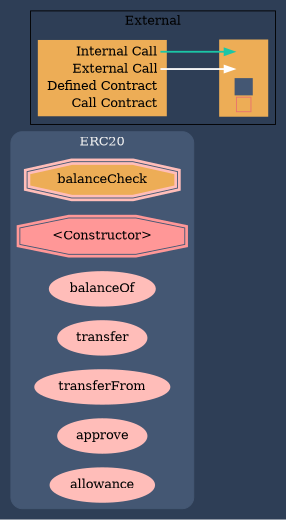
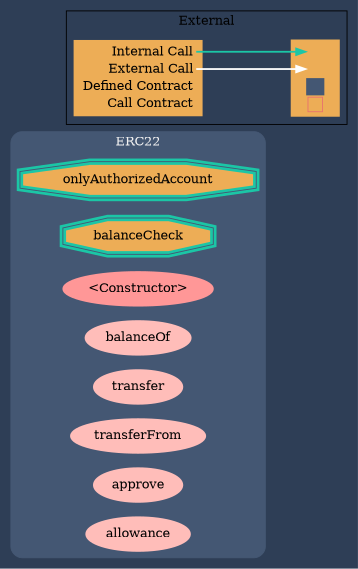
(102, 142) -> (138, 142)
(102, 180) -> (138, 236)
none -> (138, 180)
(102, 236) -> (138, 289)
